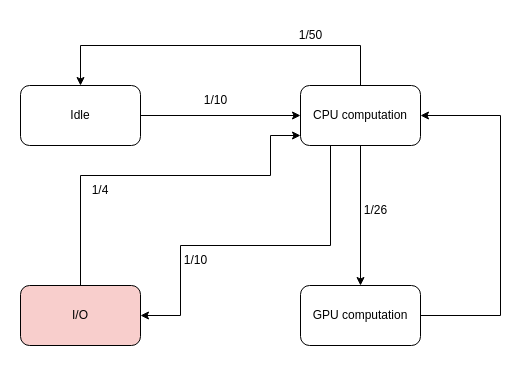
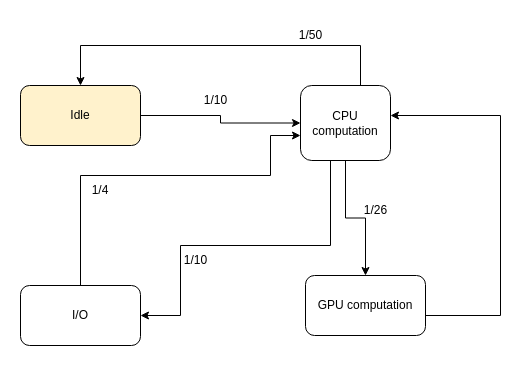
(81, 116) -> (81, 116)
(361, 116) -> (346, 123)
(81, 316) -> (81, 316)
(361, 316) -> (366, 306)
